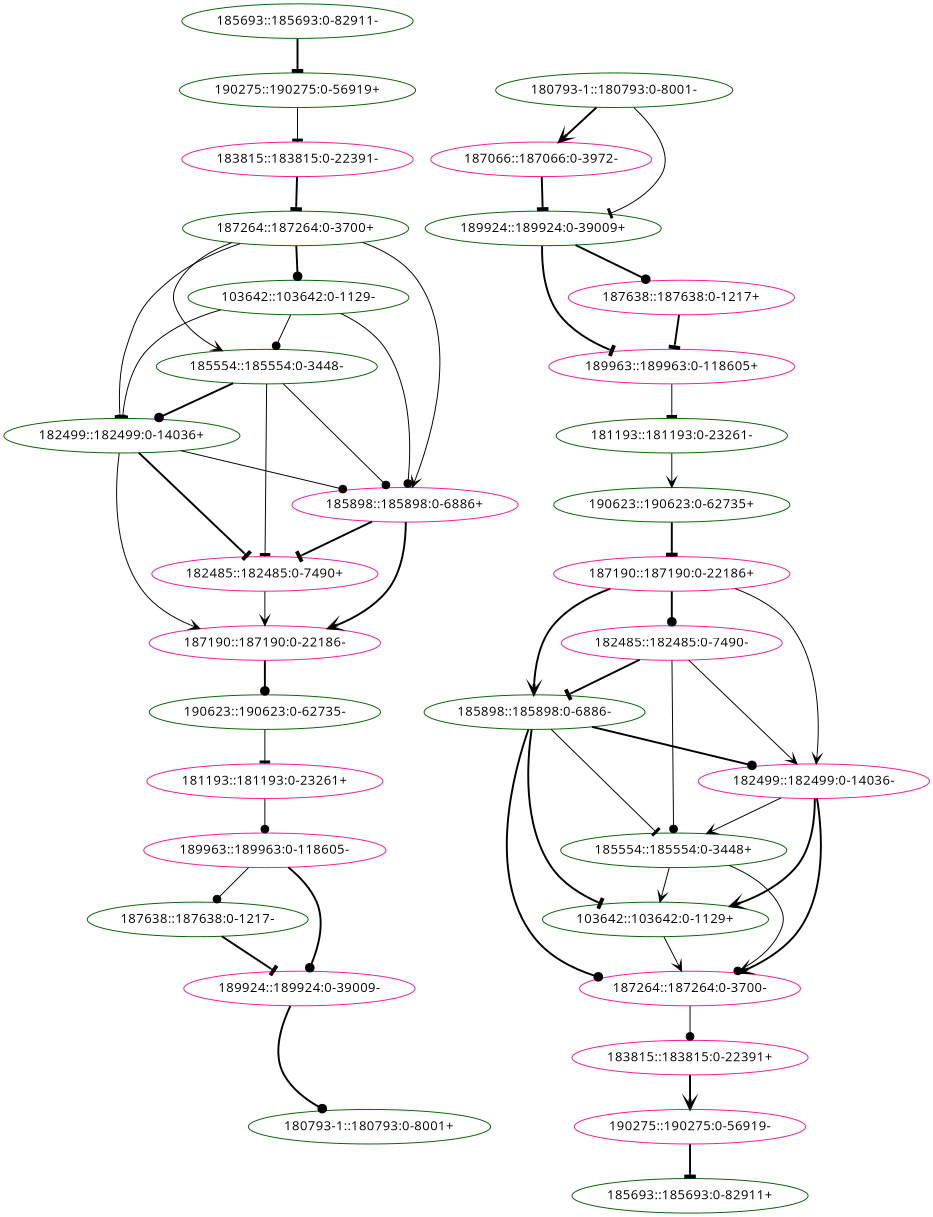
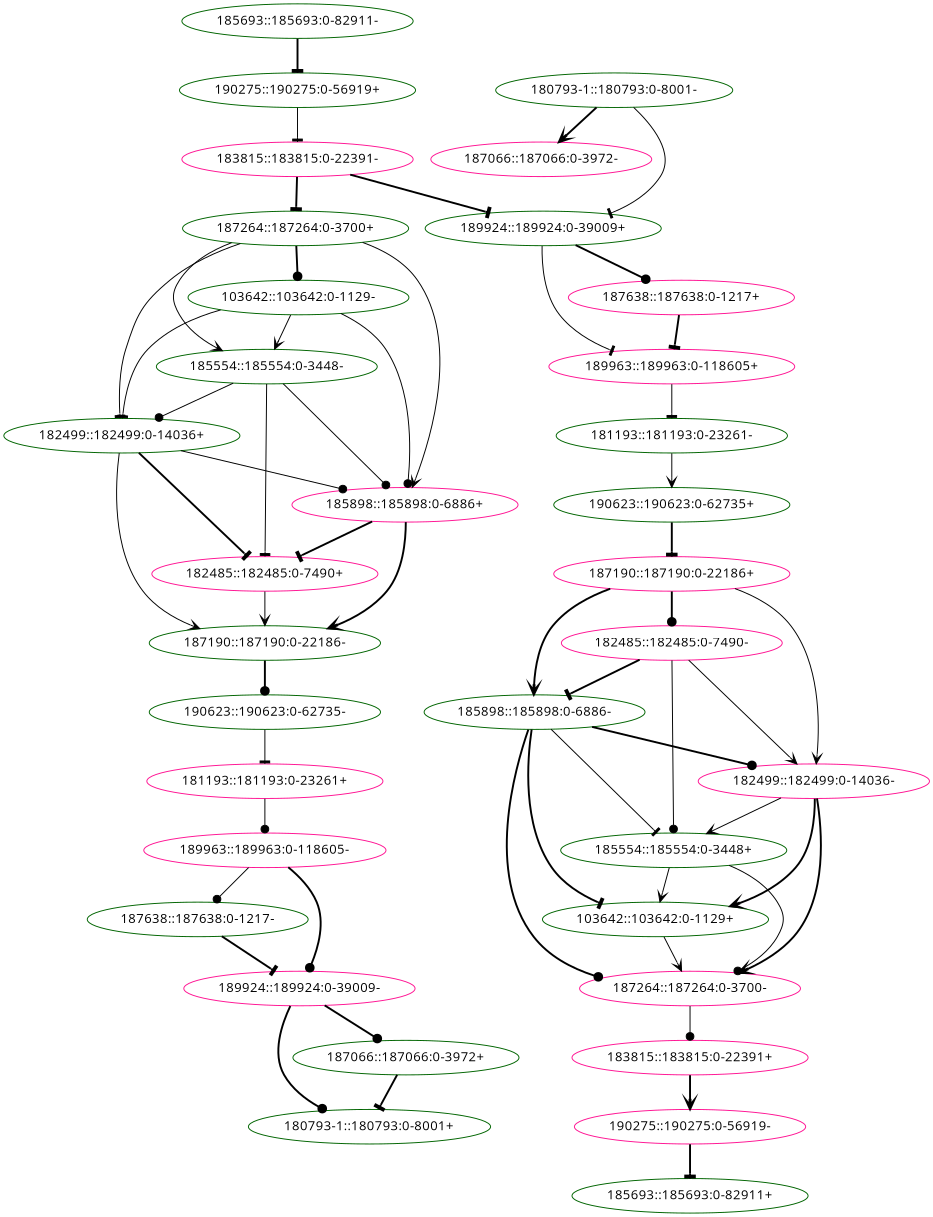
(542, 192) -> (418, 193)
(556, 310) -> (556, 310)
(284, 329) -> (284, 329)
(198, 400) -> (198, 400)
(265, 643) -> (265, 643)
none -> (406, 1058)
